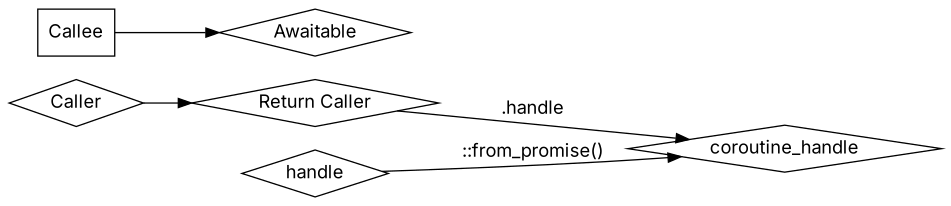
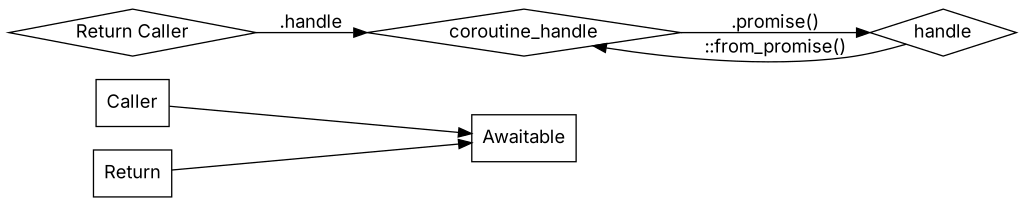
(76, 33) -> (133, 173)
(315, 33) -> (524, 138)
none -> (769, 33)
(76, 103) -> (133, 103)
(161, 103) -> (314, 119)
